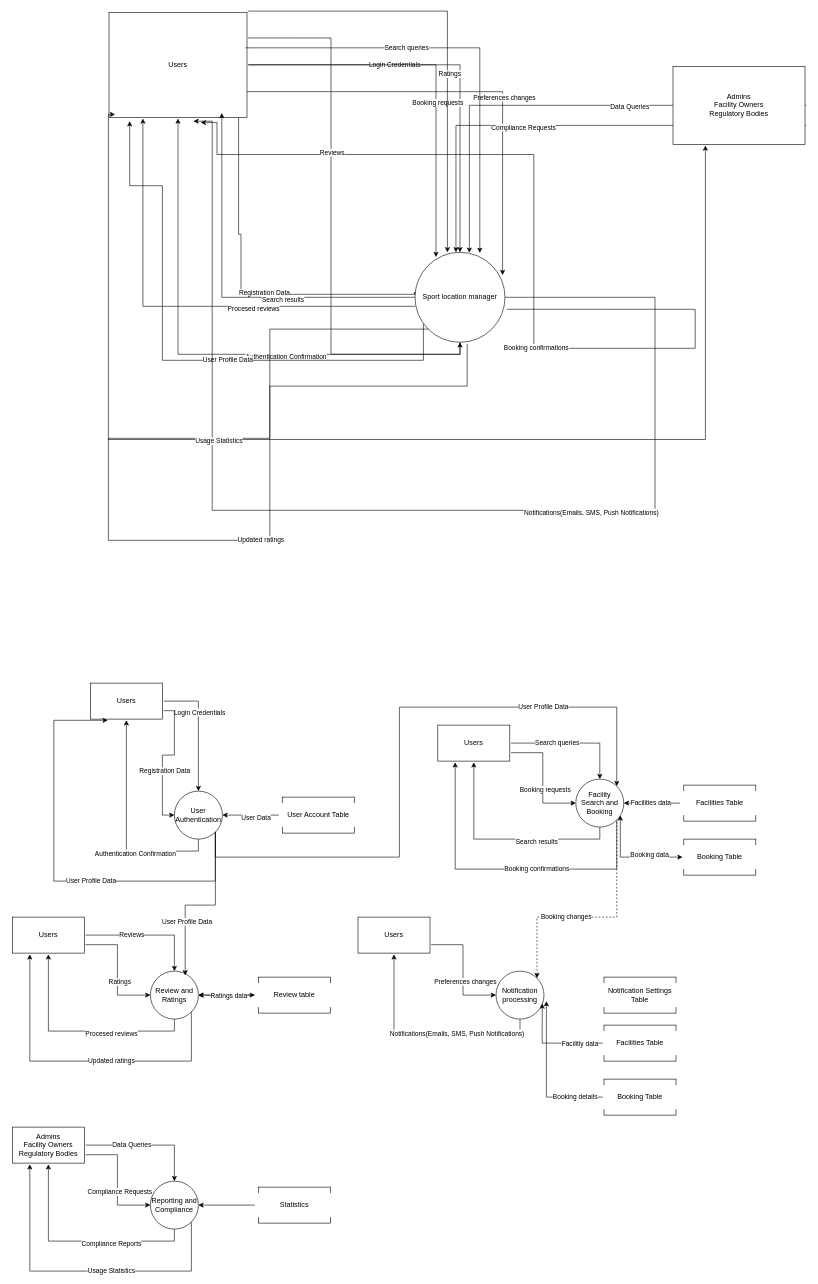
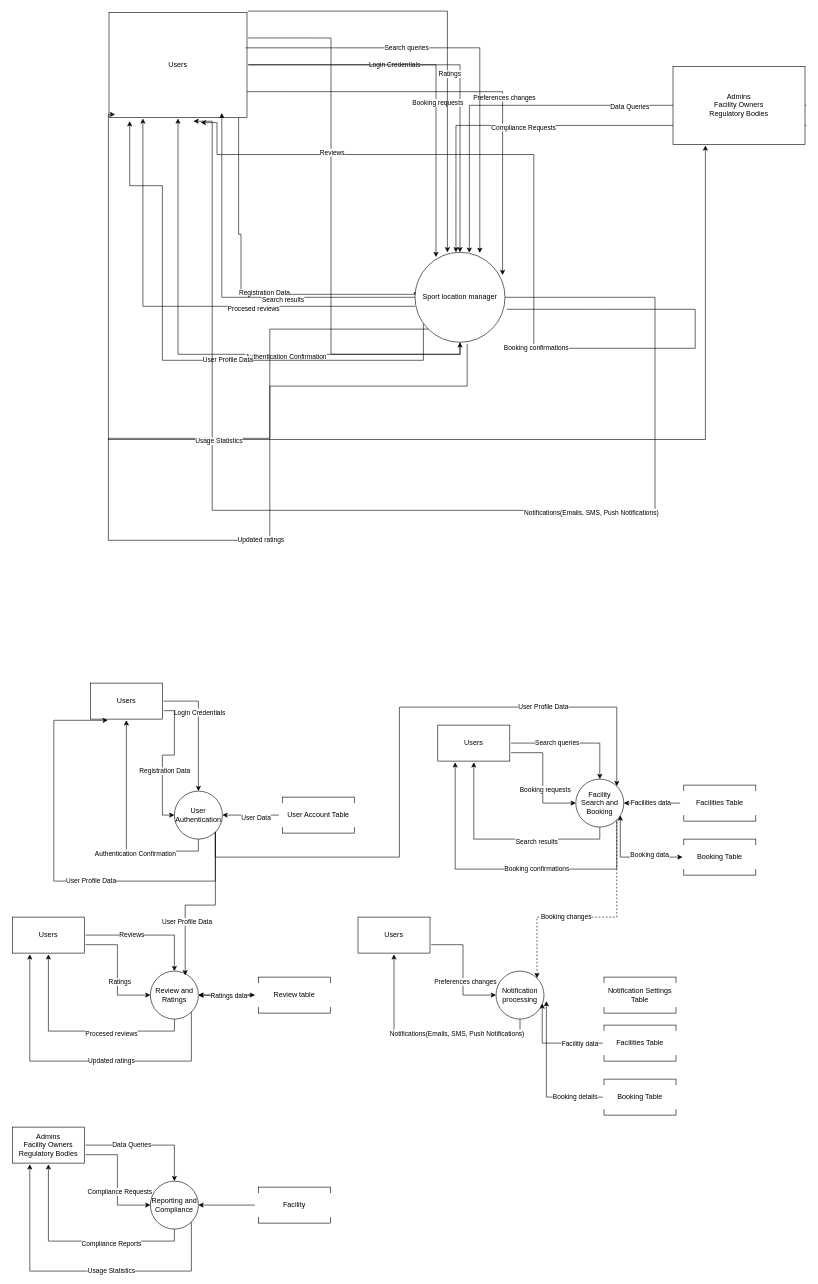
(294, 1205) -> (294, 1205)
